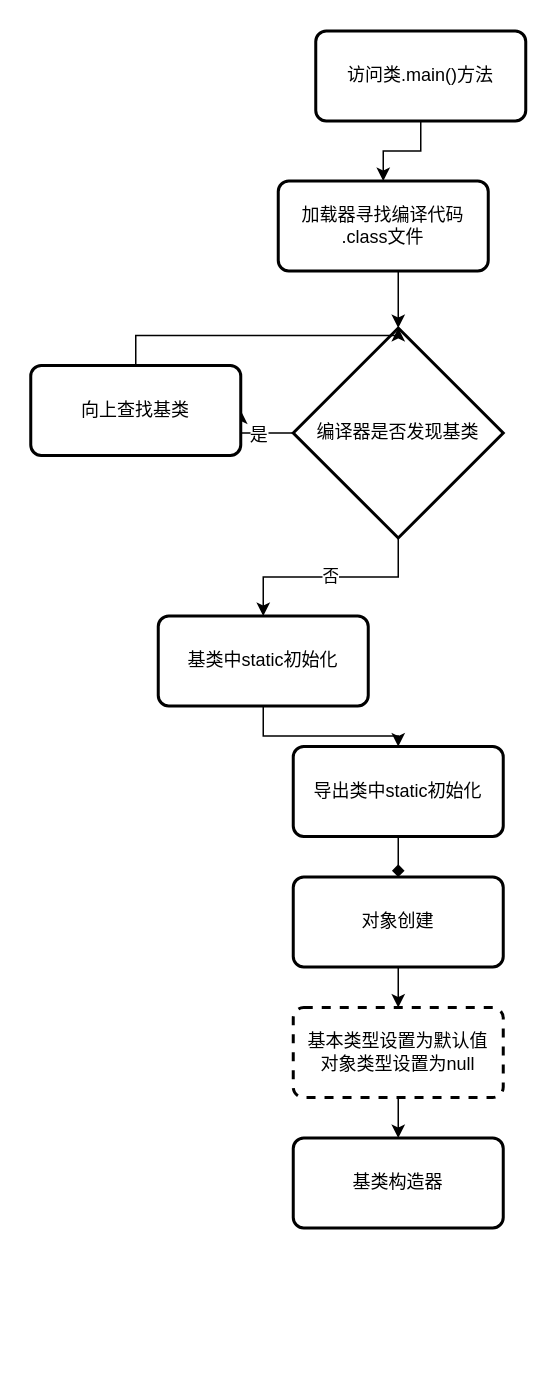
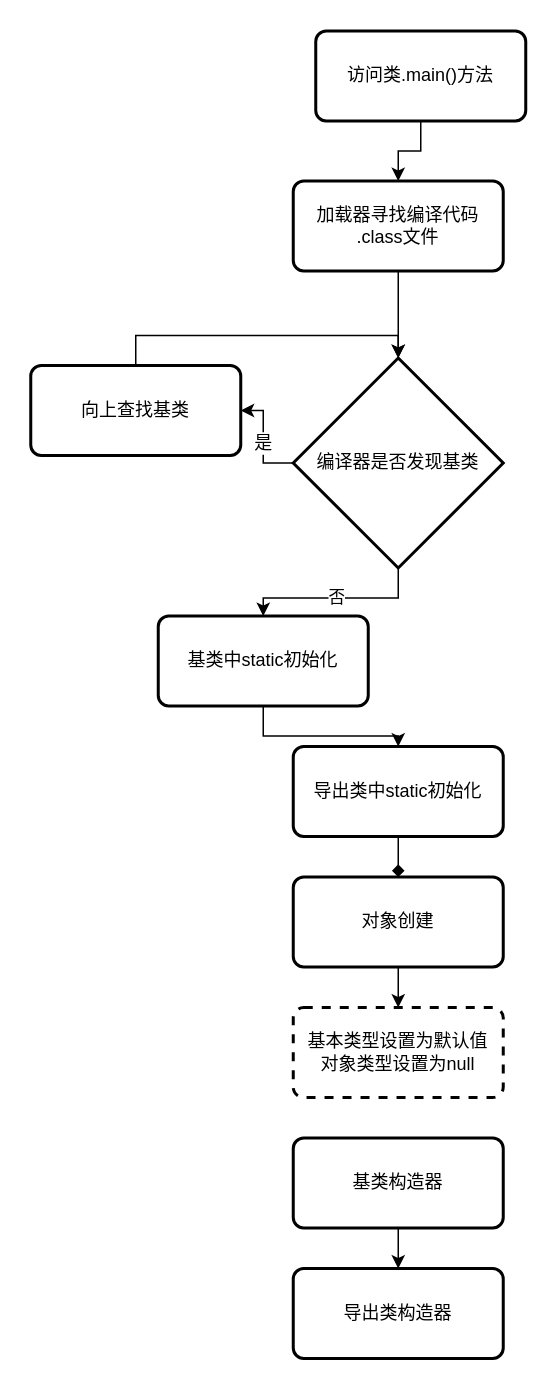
(383, 226) -> (398, 226)
(398, 433) -> (398, 463)
(398, 1113) -> none
none -> (398, 1243)
none -> (398, 1313)
